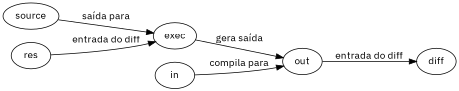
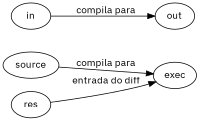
(106, 16) -> (106, 63)
(236, 48) -> none
(436, 61) -> none
